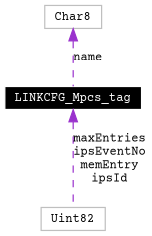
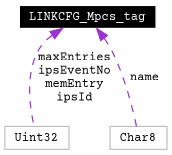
(73, 64) -> (124, 81)
(73, 219) -> (37, 138)
